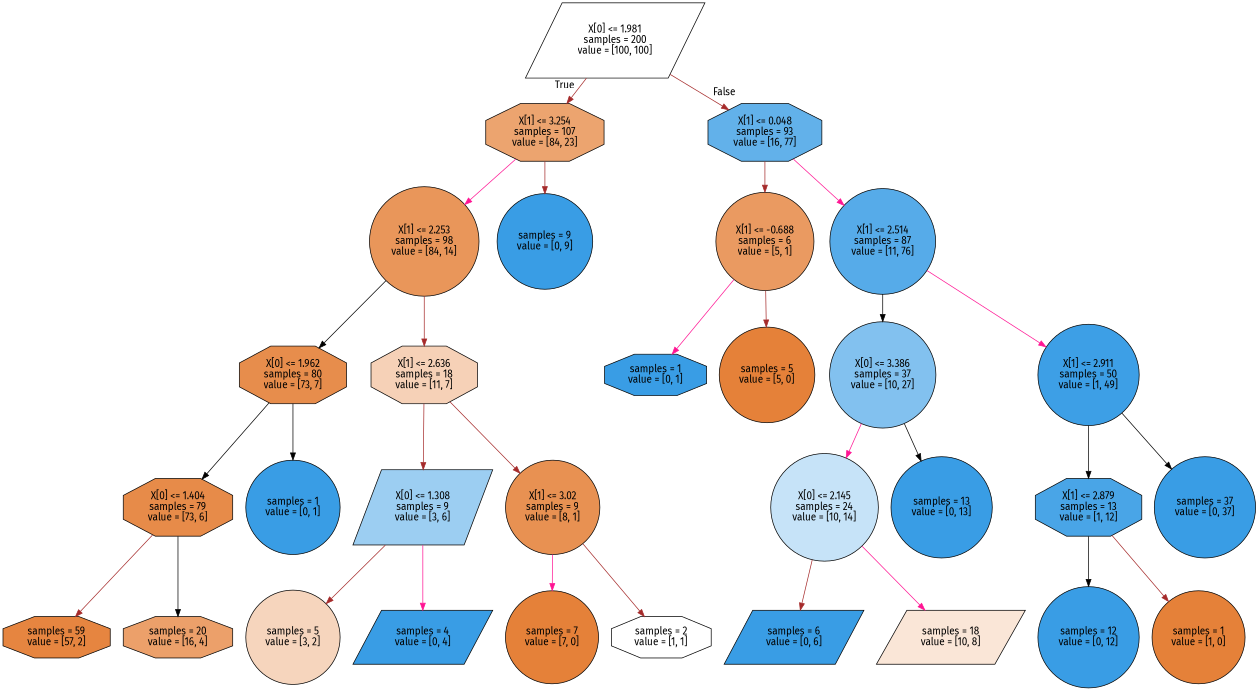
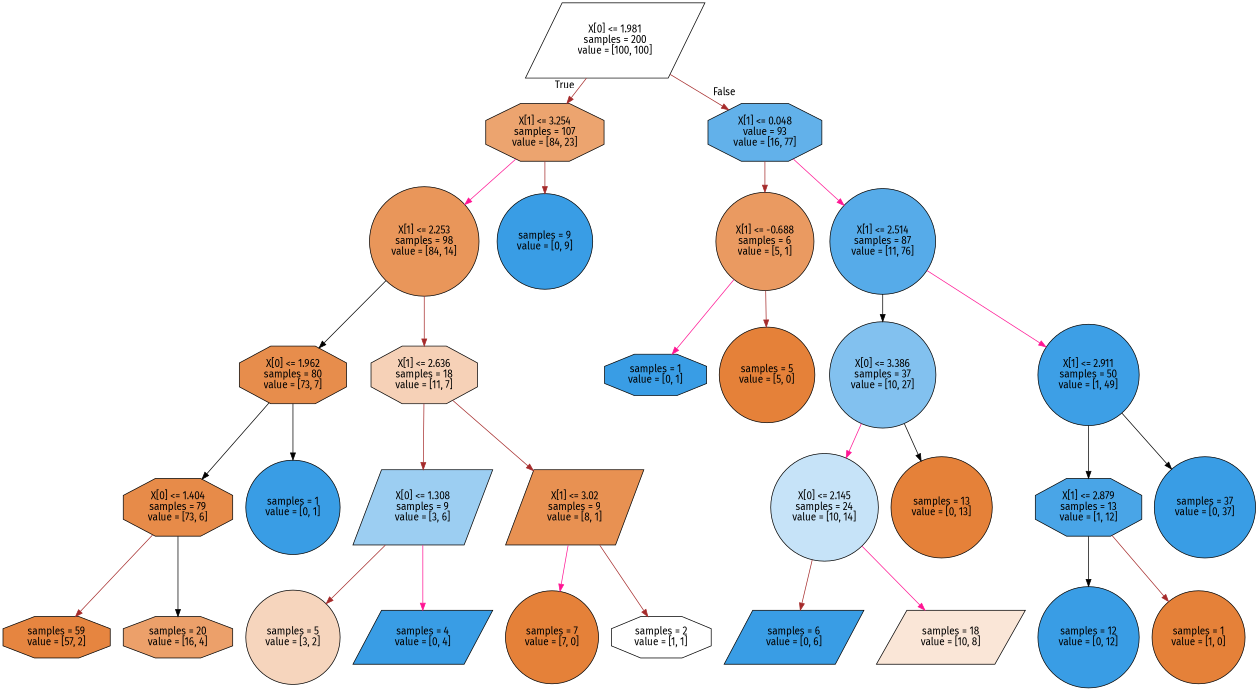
(765, 132) -> (765, 132)
(553, 507) -> (575, 507)
(942, 507) -> (942, 507)
